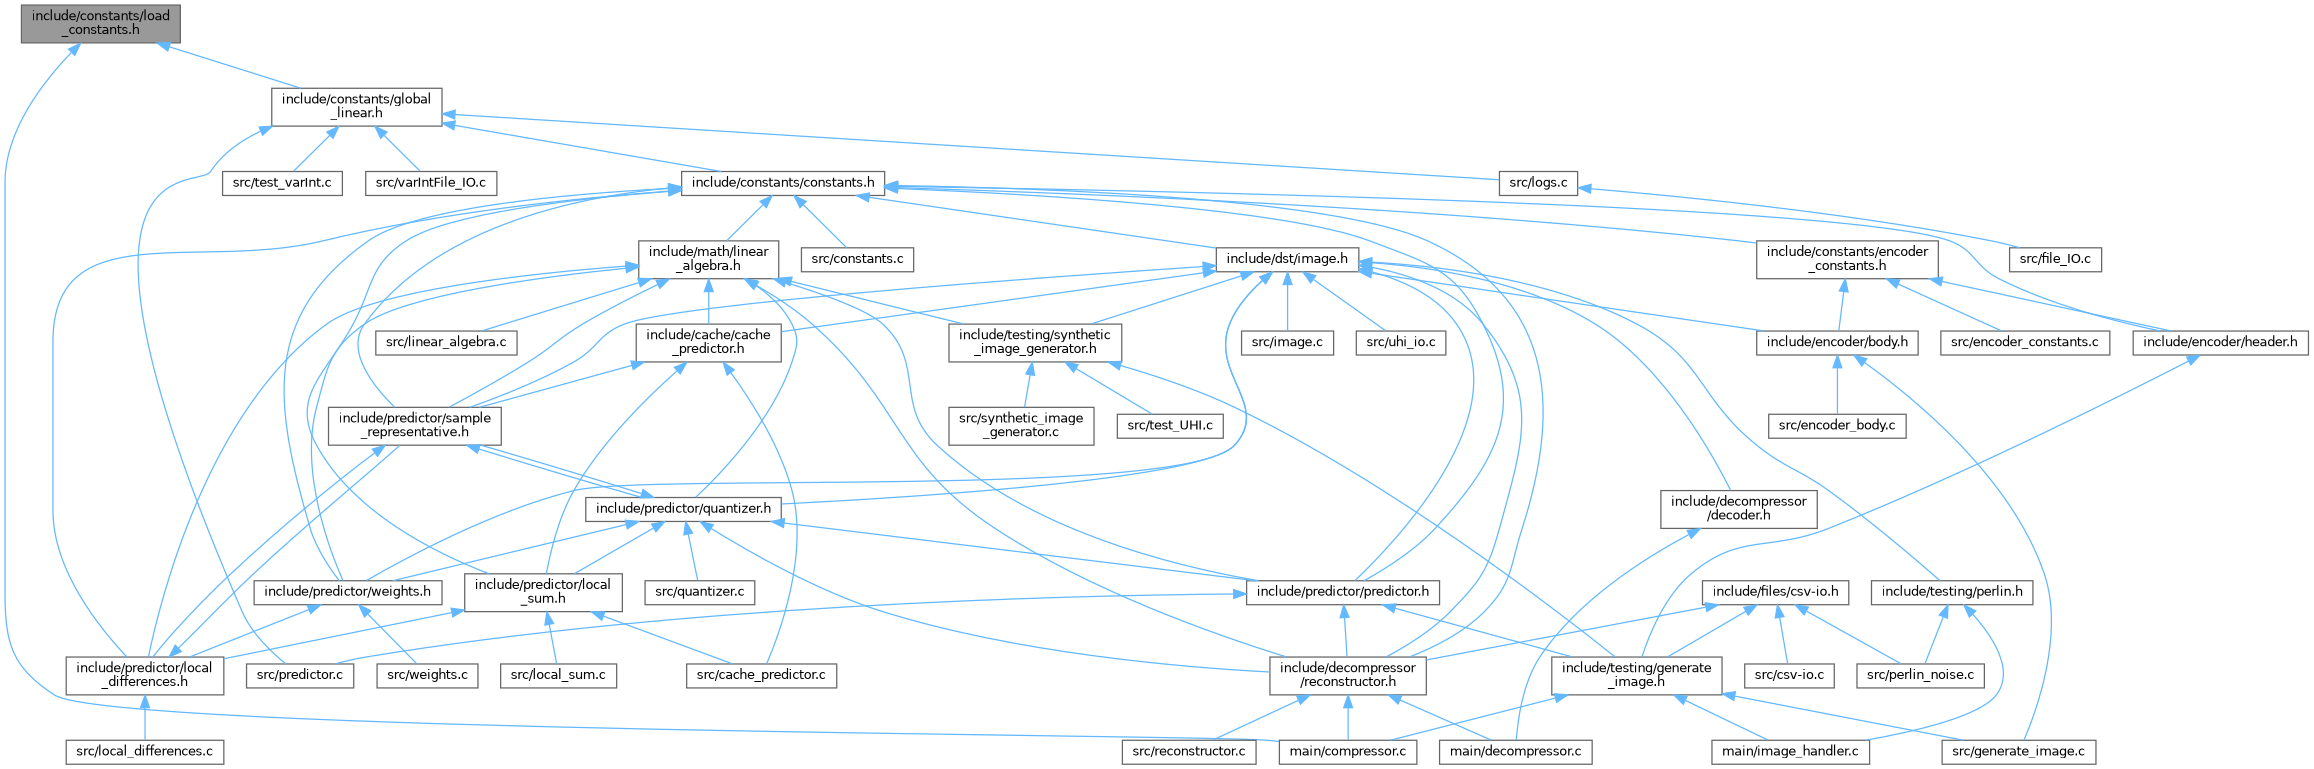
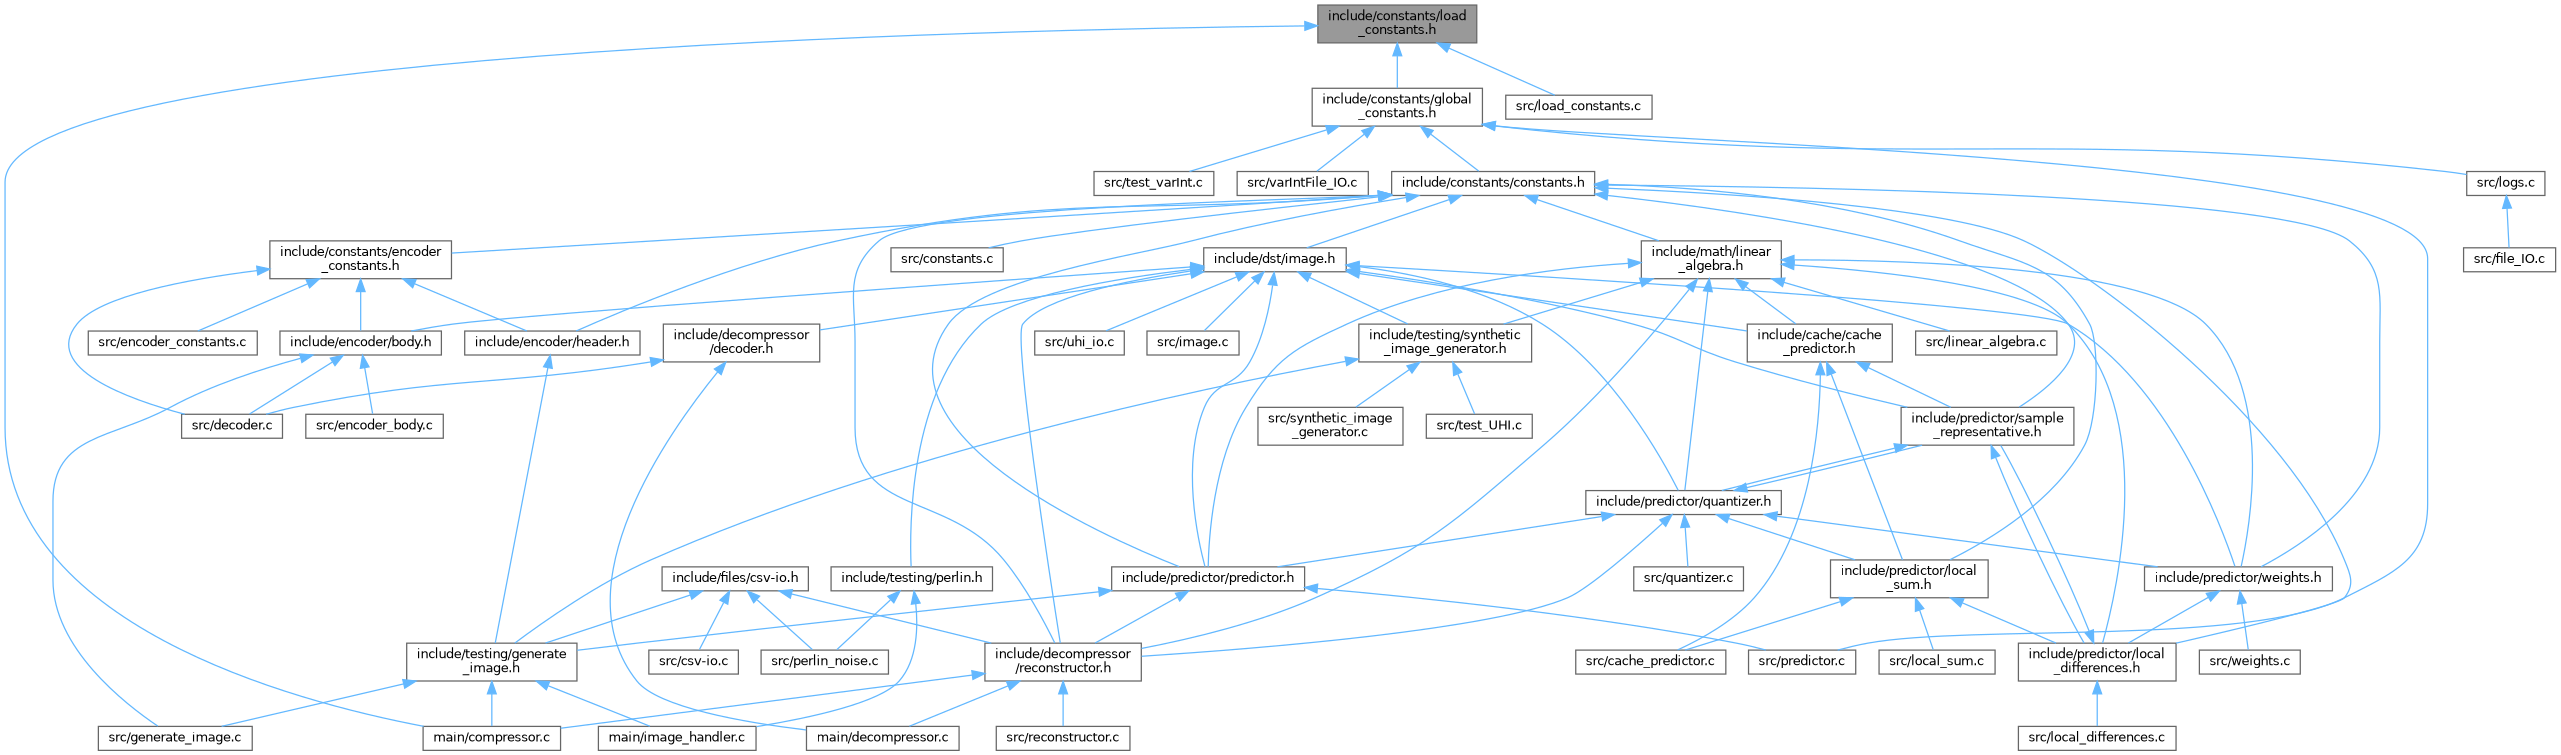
(357, 107) -> (1397, 107)
none -> (1579, 107)
(553, 345) -> none
none -> (232, 426)
